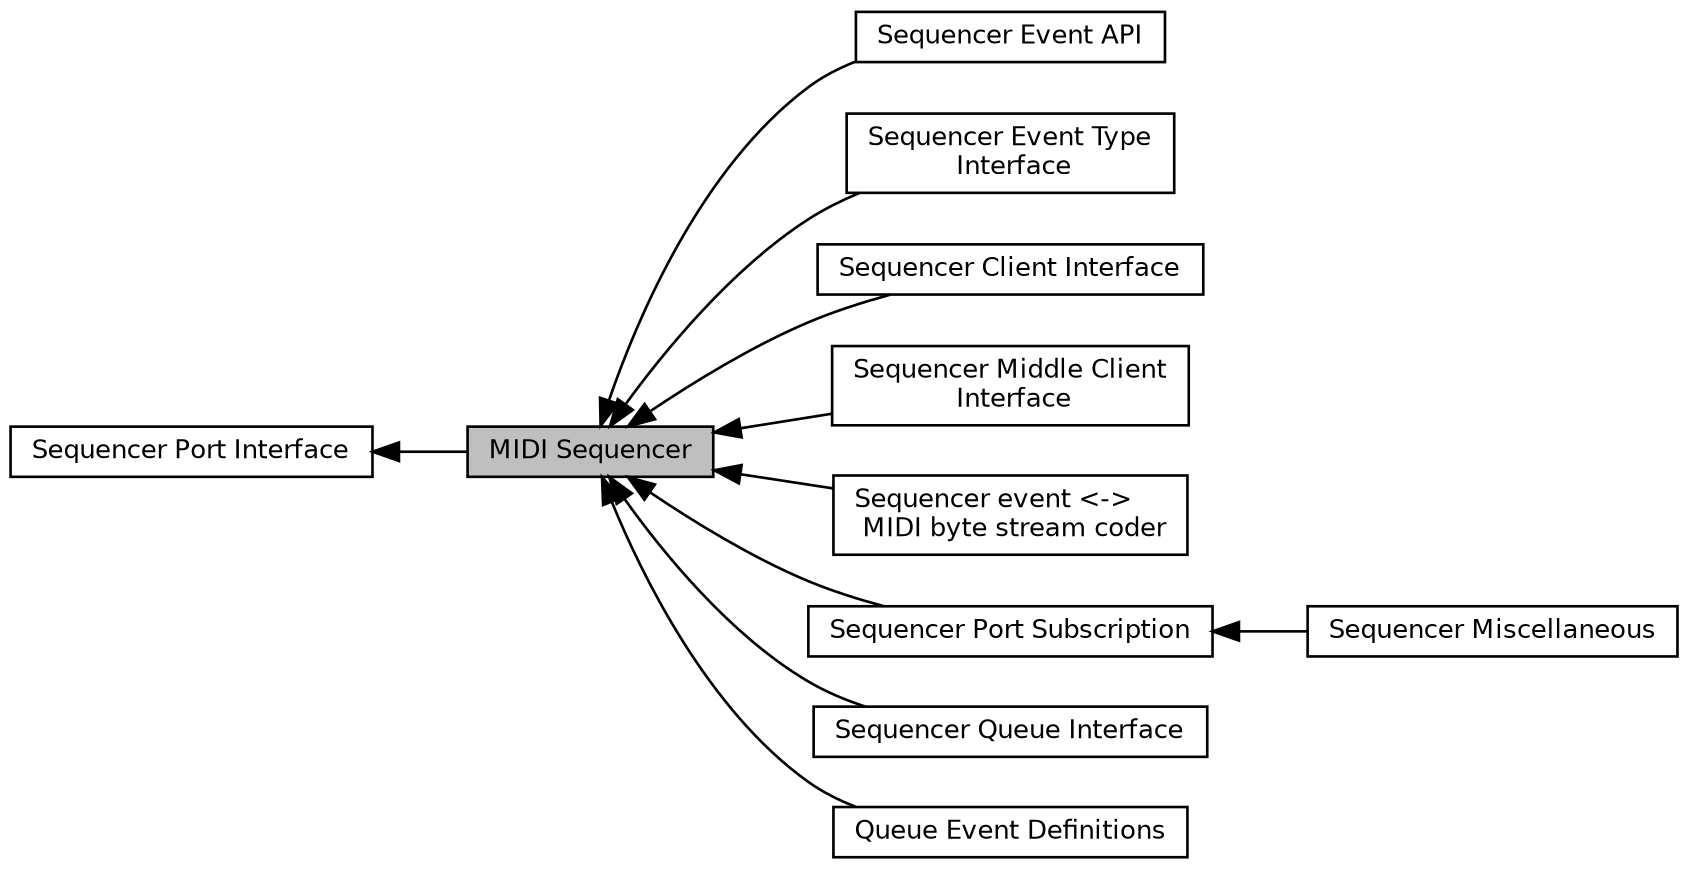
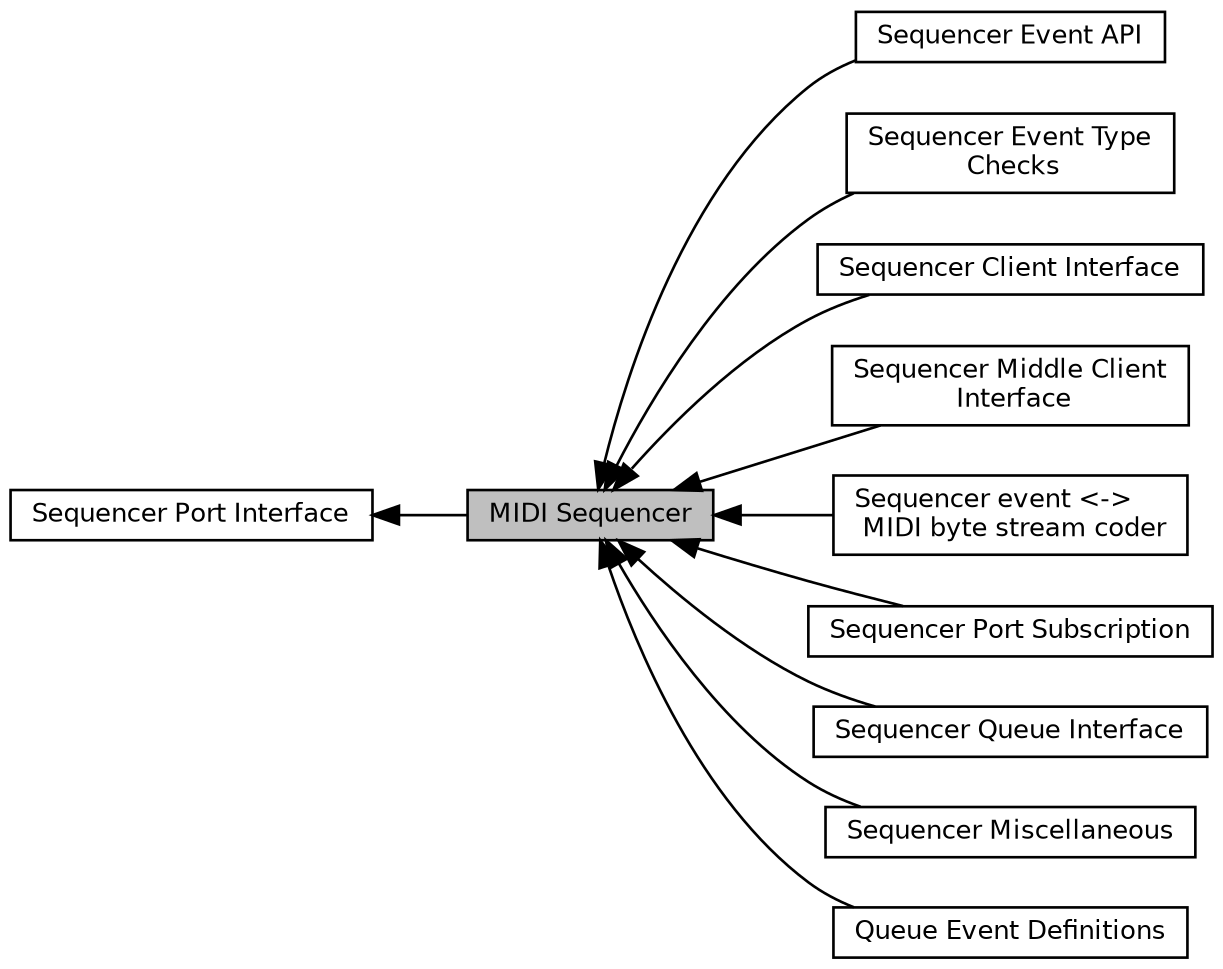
(1010, 153) -> (1010, 153)
(1273, 631) -> (720, 705)
